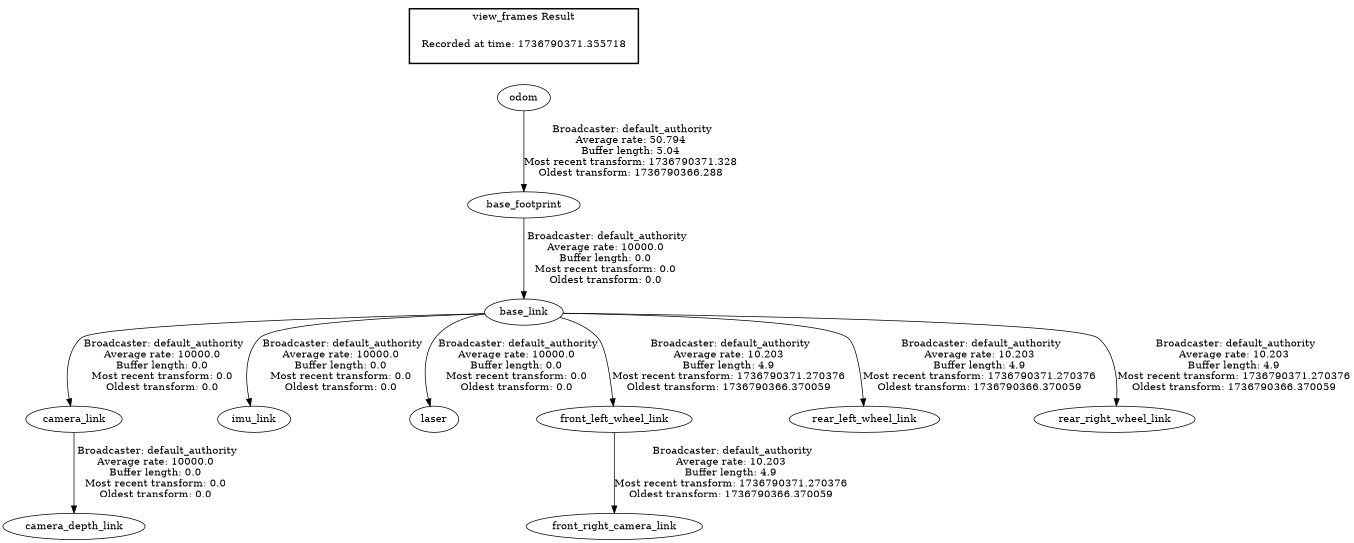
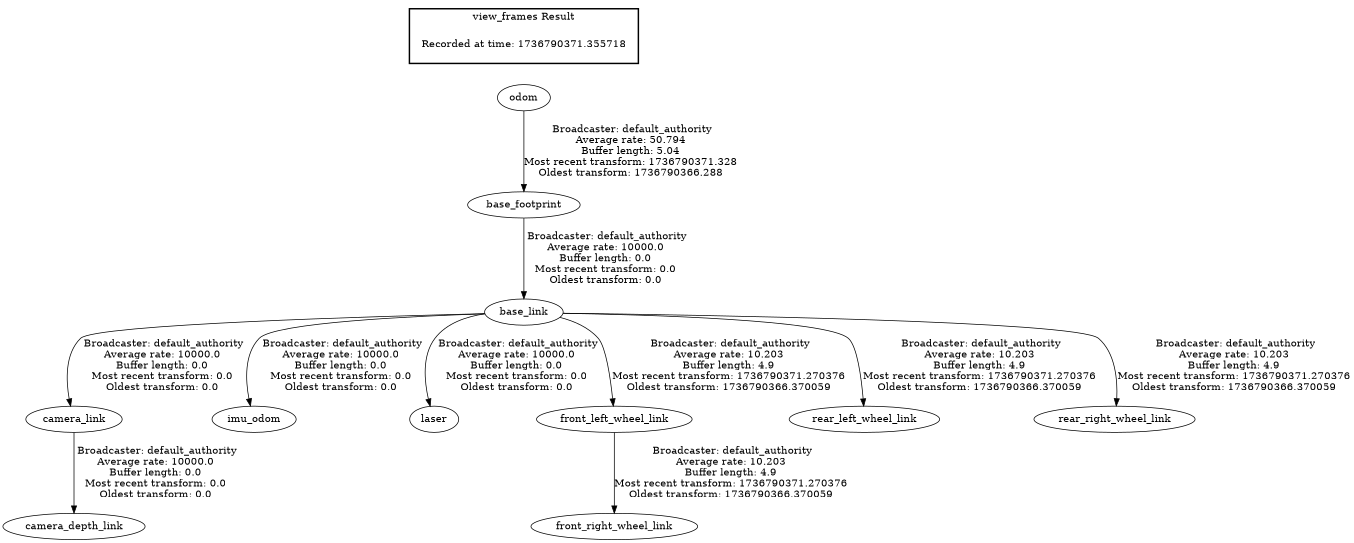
(254, 419) -> (254, 419)
(614, 526) -> (614, 526)
